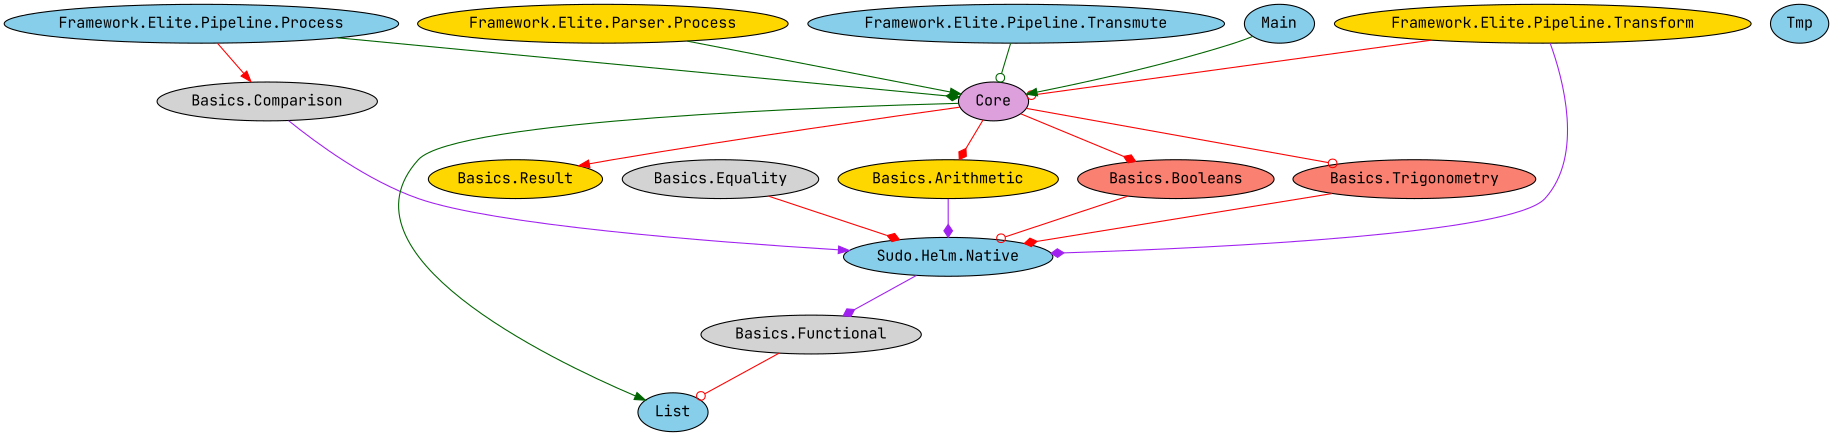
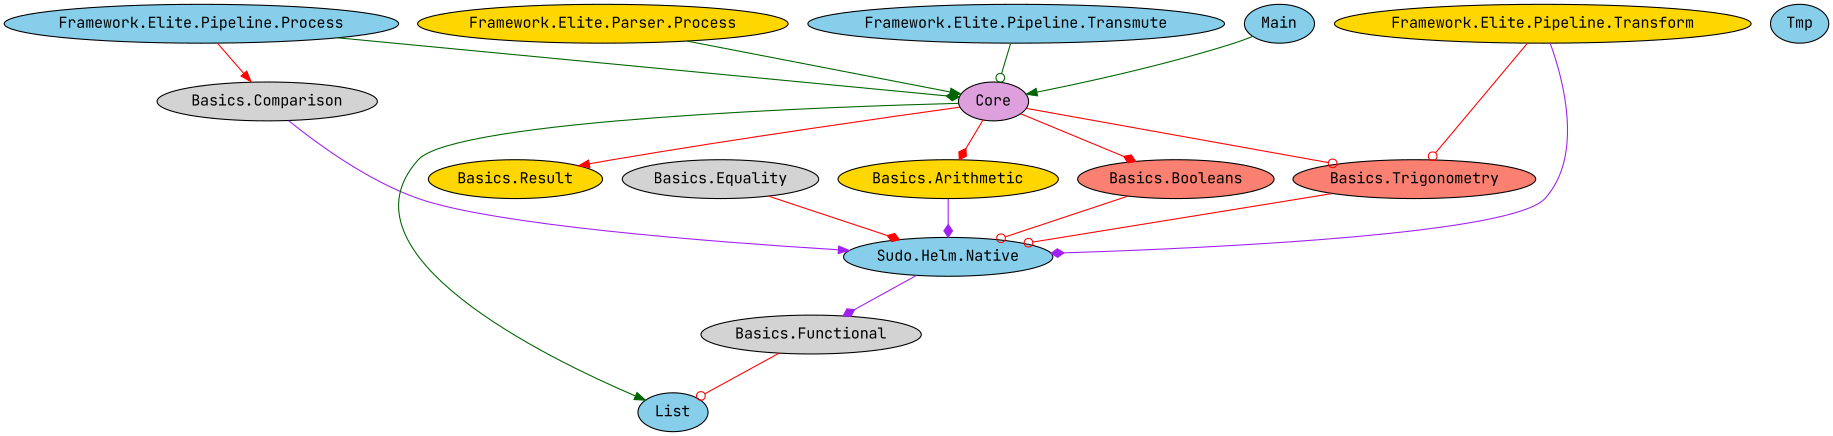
(1234, 67) -> (1482, 98)
(1182, 218) -> (1182, 218)
